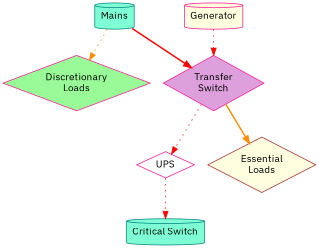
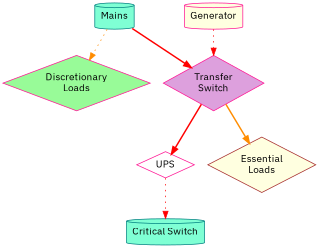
(188, 126) -> (188, 126)
